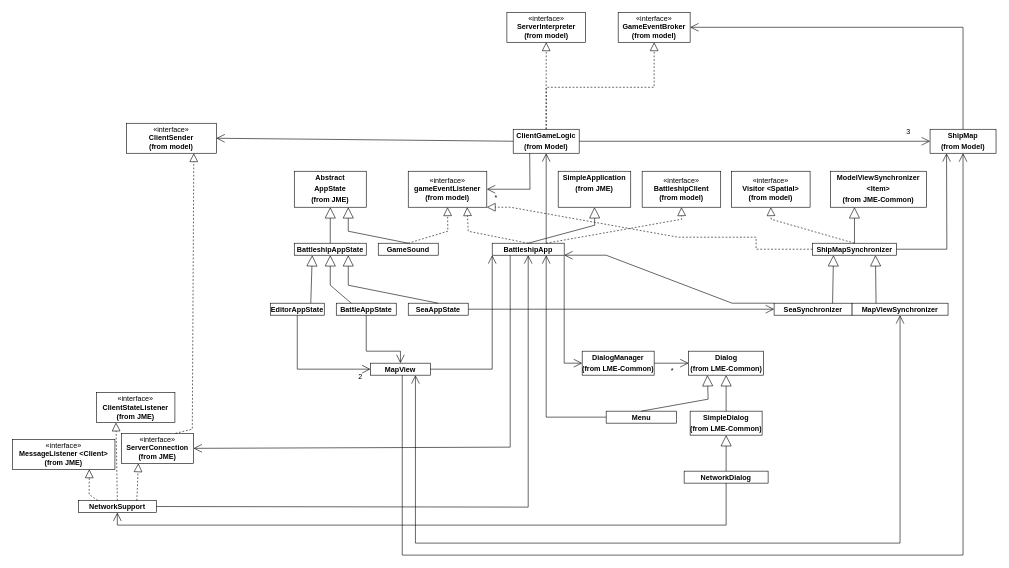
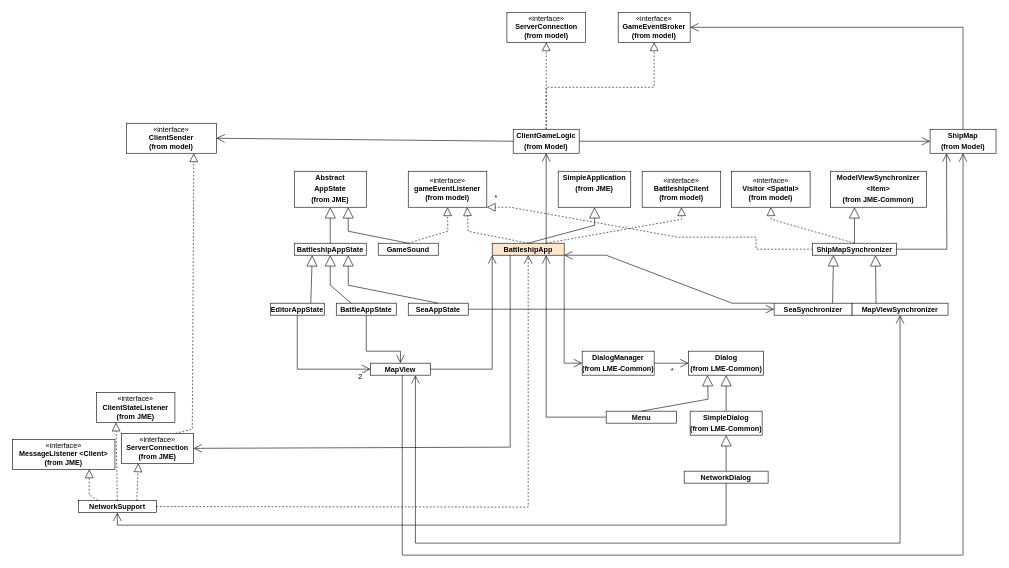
(547, 27) -> (547, 27)
(909, 132) -> none
(528, 189) -> none
(528, 249) -> (528, 249)
(466, 507) -> (466, 507)
